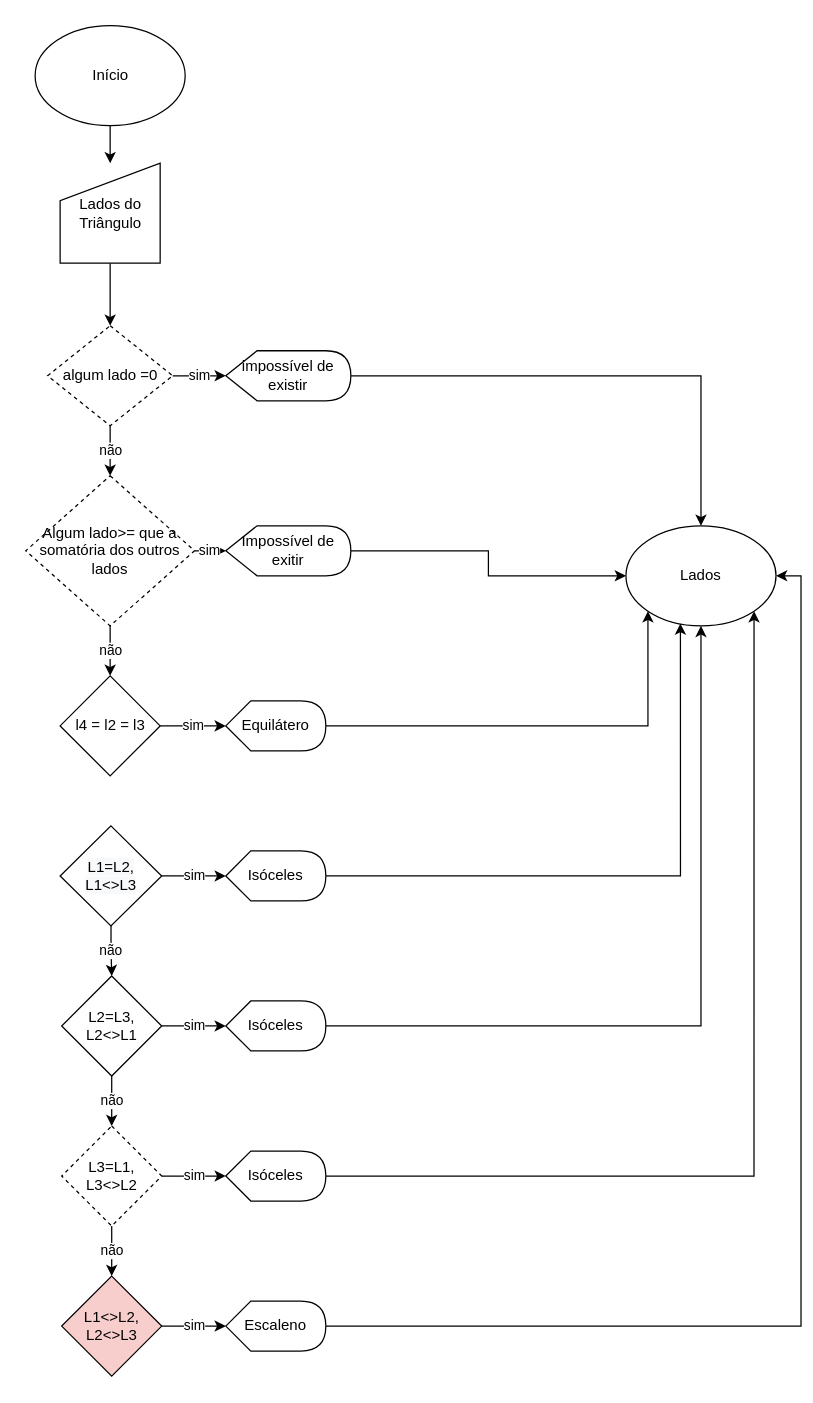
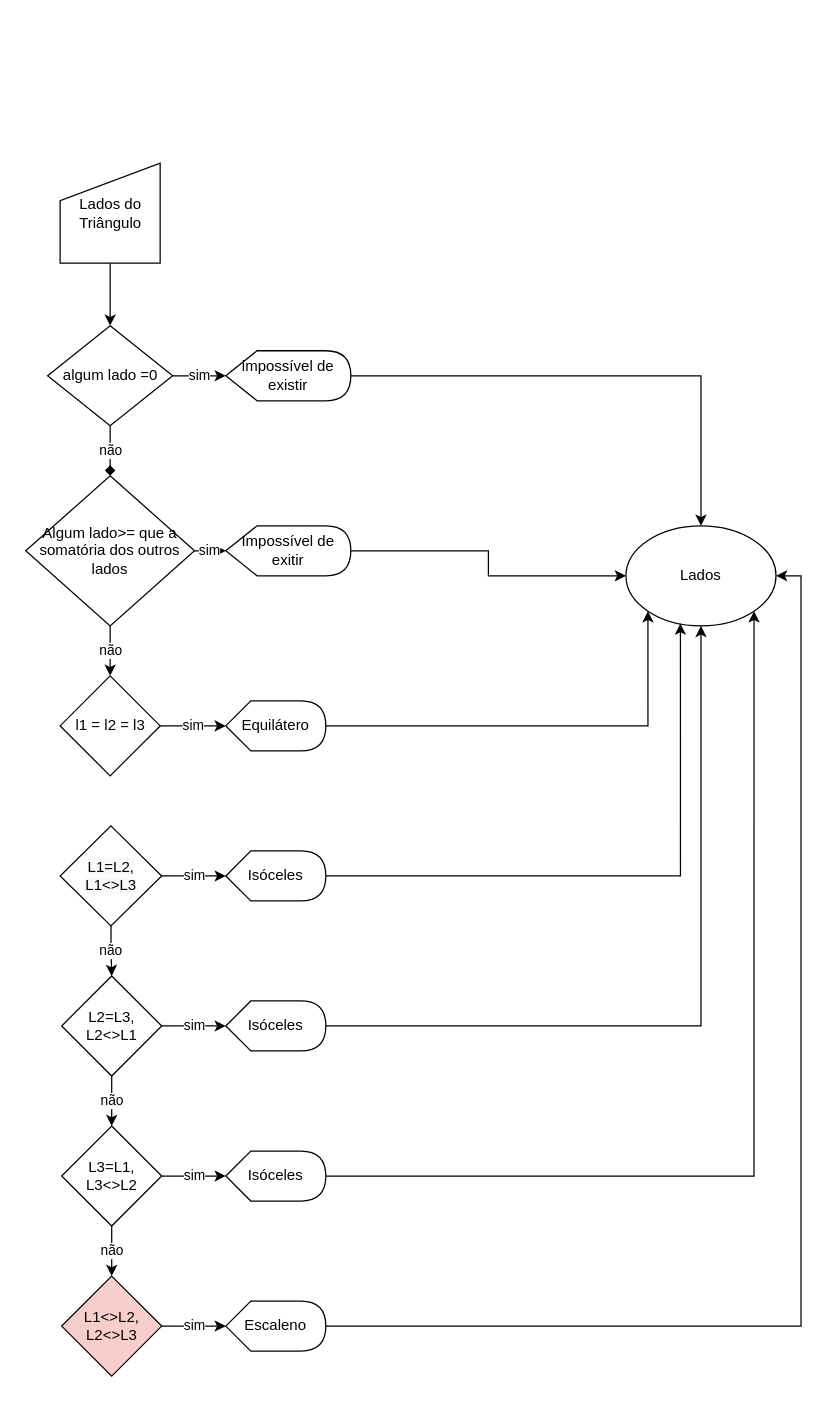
(110, 76) -> none
(110, 149) -> none
(110, 376) -> (110, 376)
(110, 466) -> (110, 465)
(110, 551) -> (110, 551)
(111, 726) -> (111, 726)
(112, 1176) -> (112, 1176)
